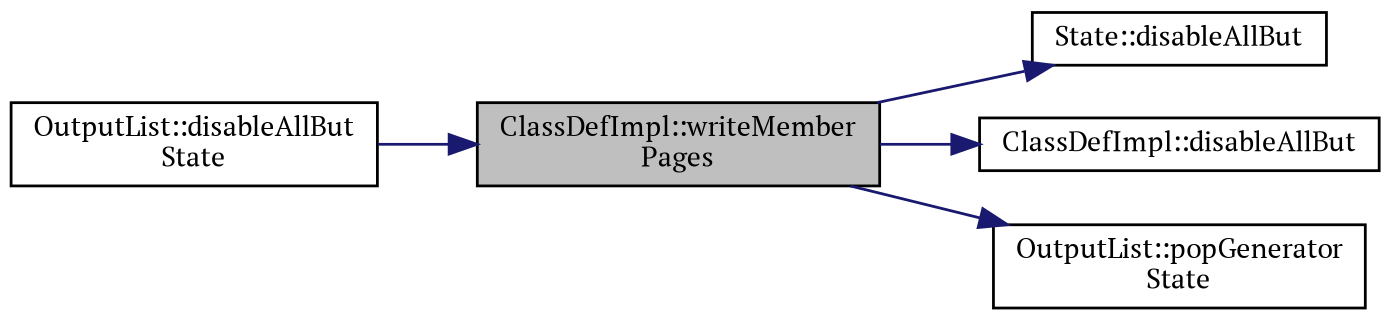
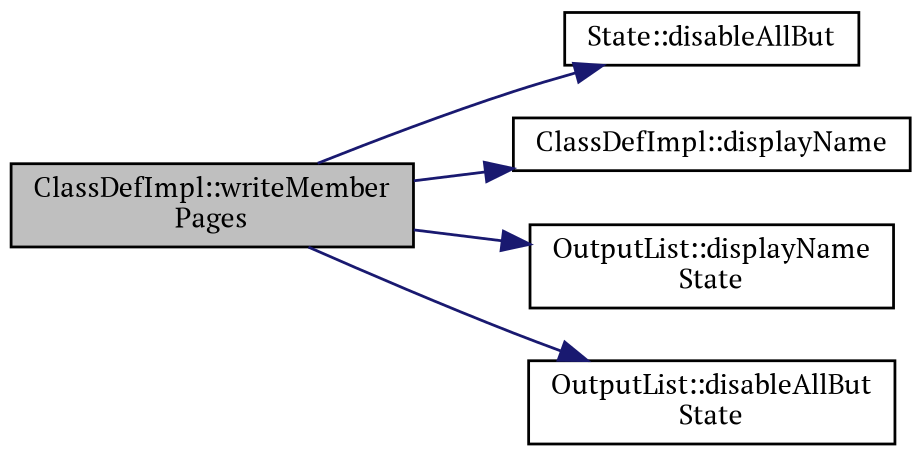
(414, 144) -> (434, 301)
(1179, 144) -> (712, 144)
(1179, 266) -> (712, 266)
